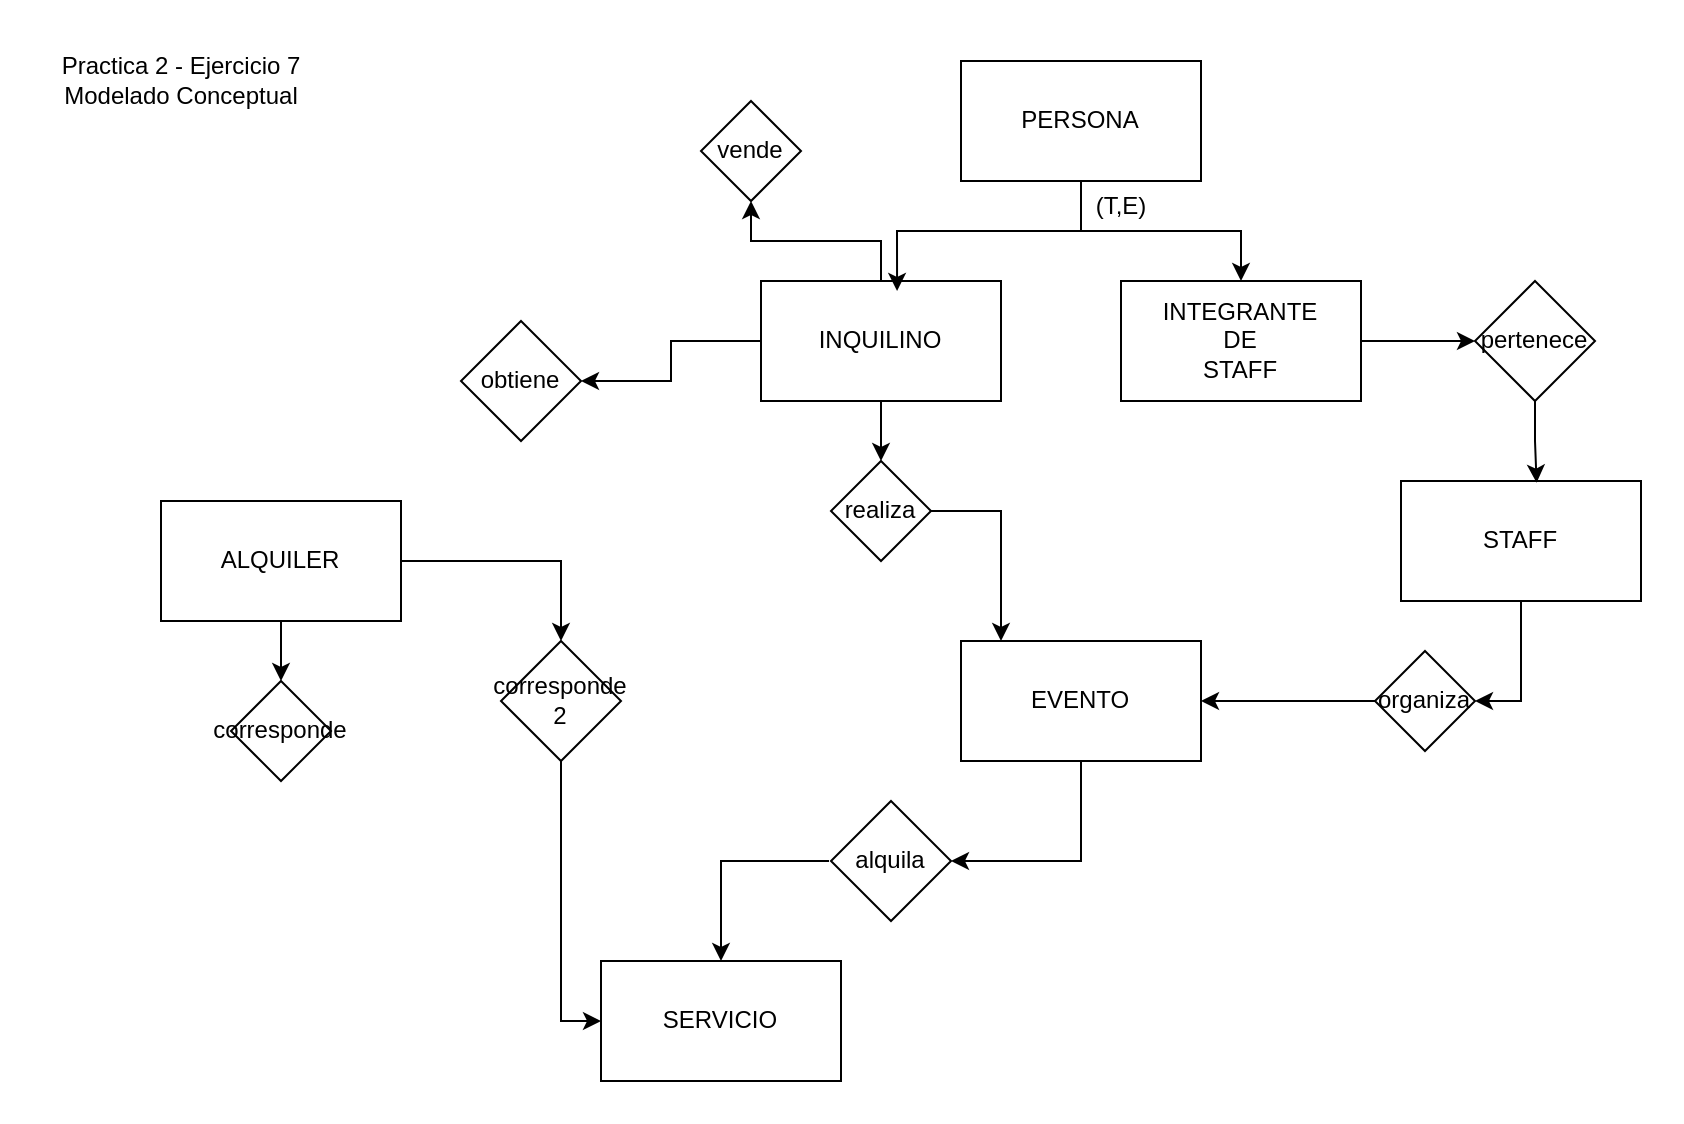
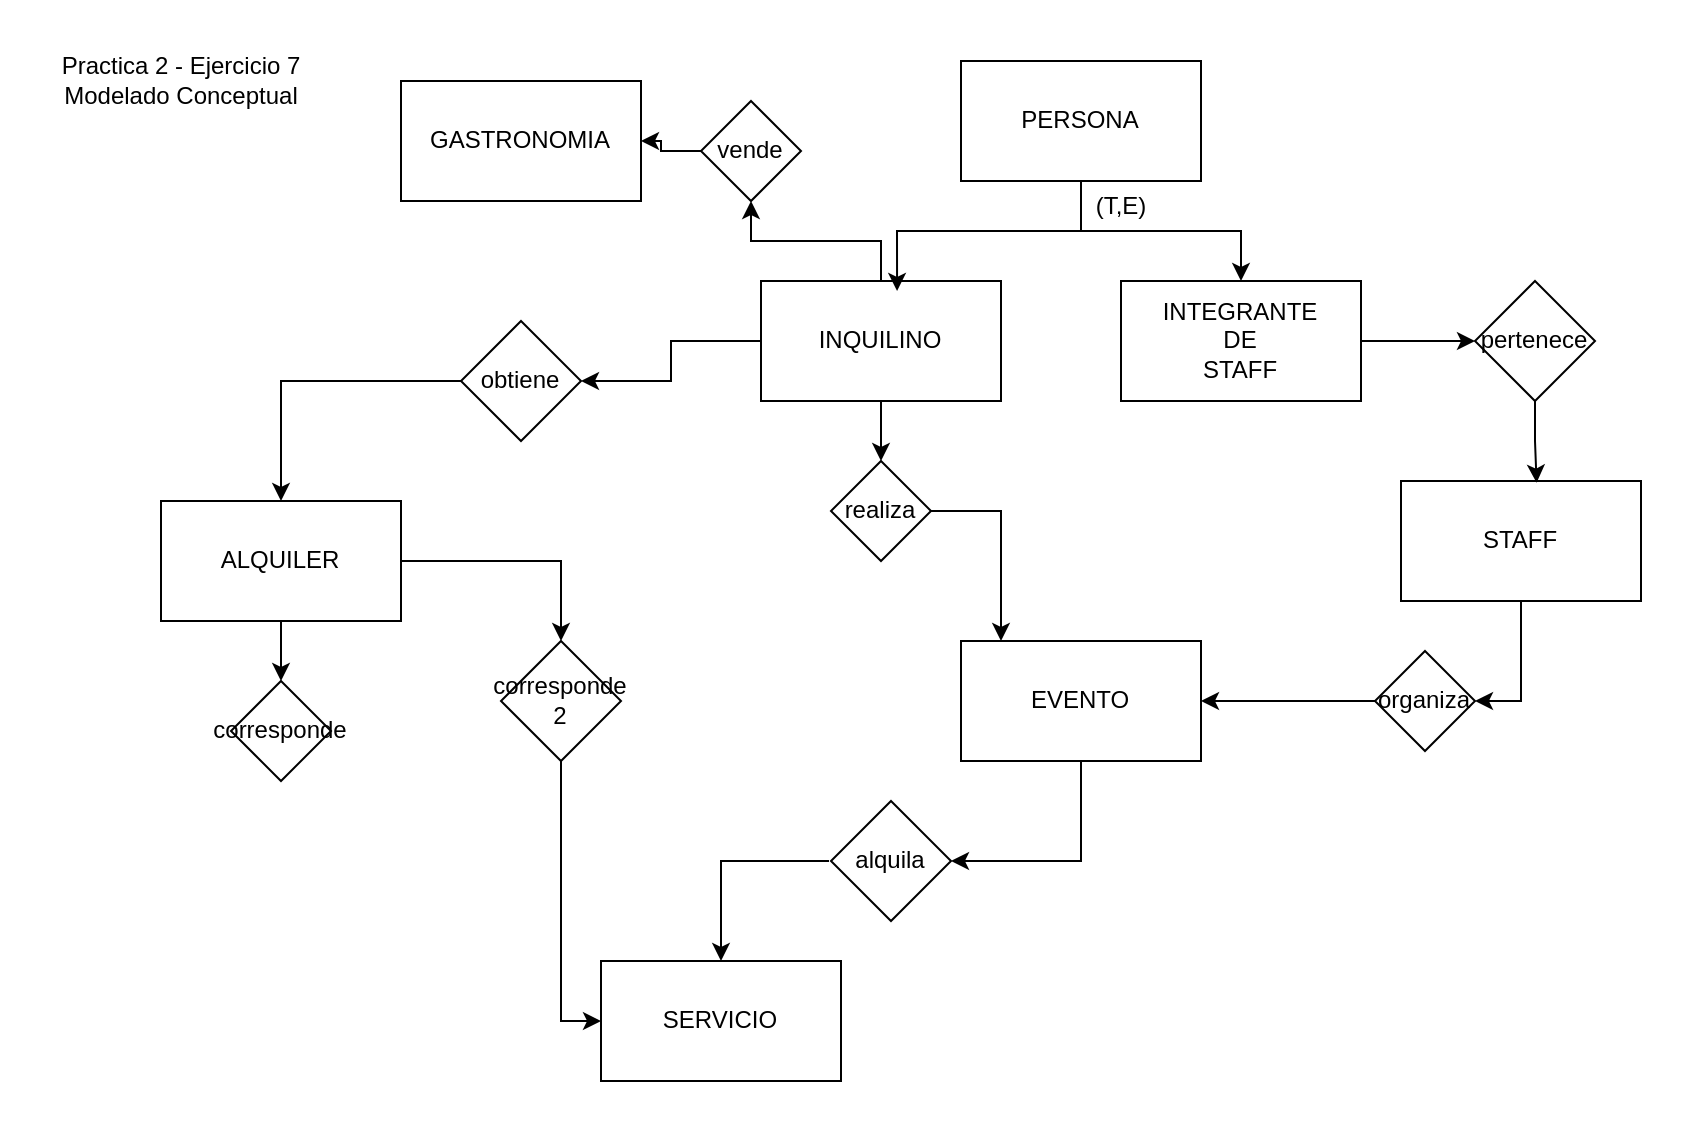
none -> (521, 141)
none -> (673, 151)
none -> (318, 381)
